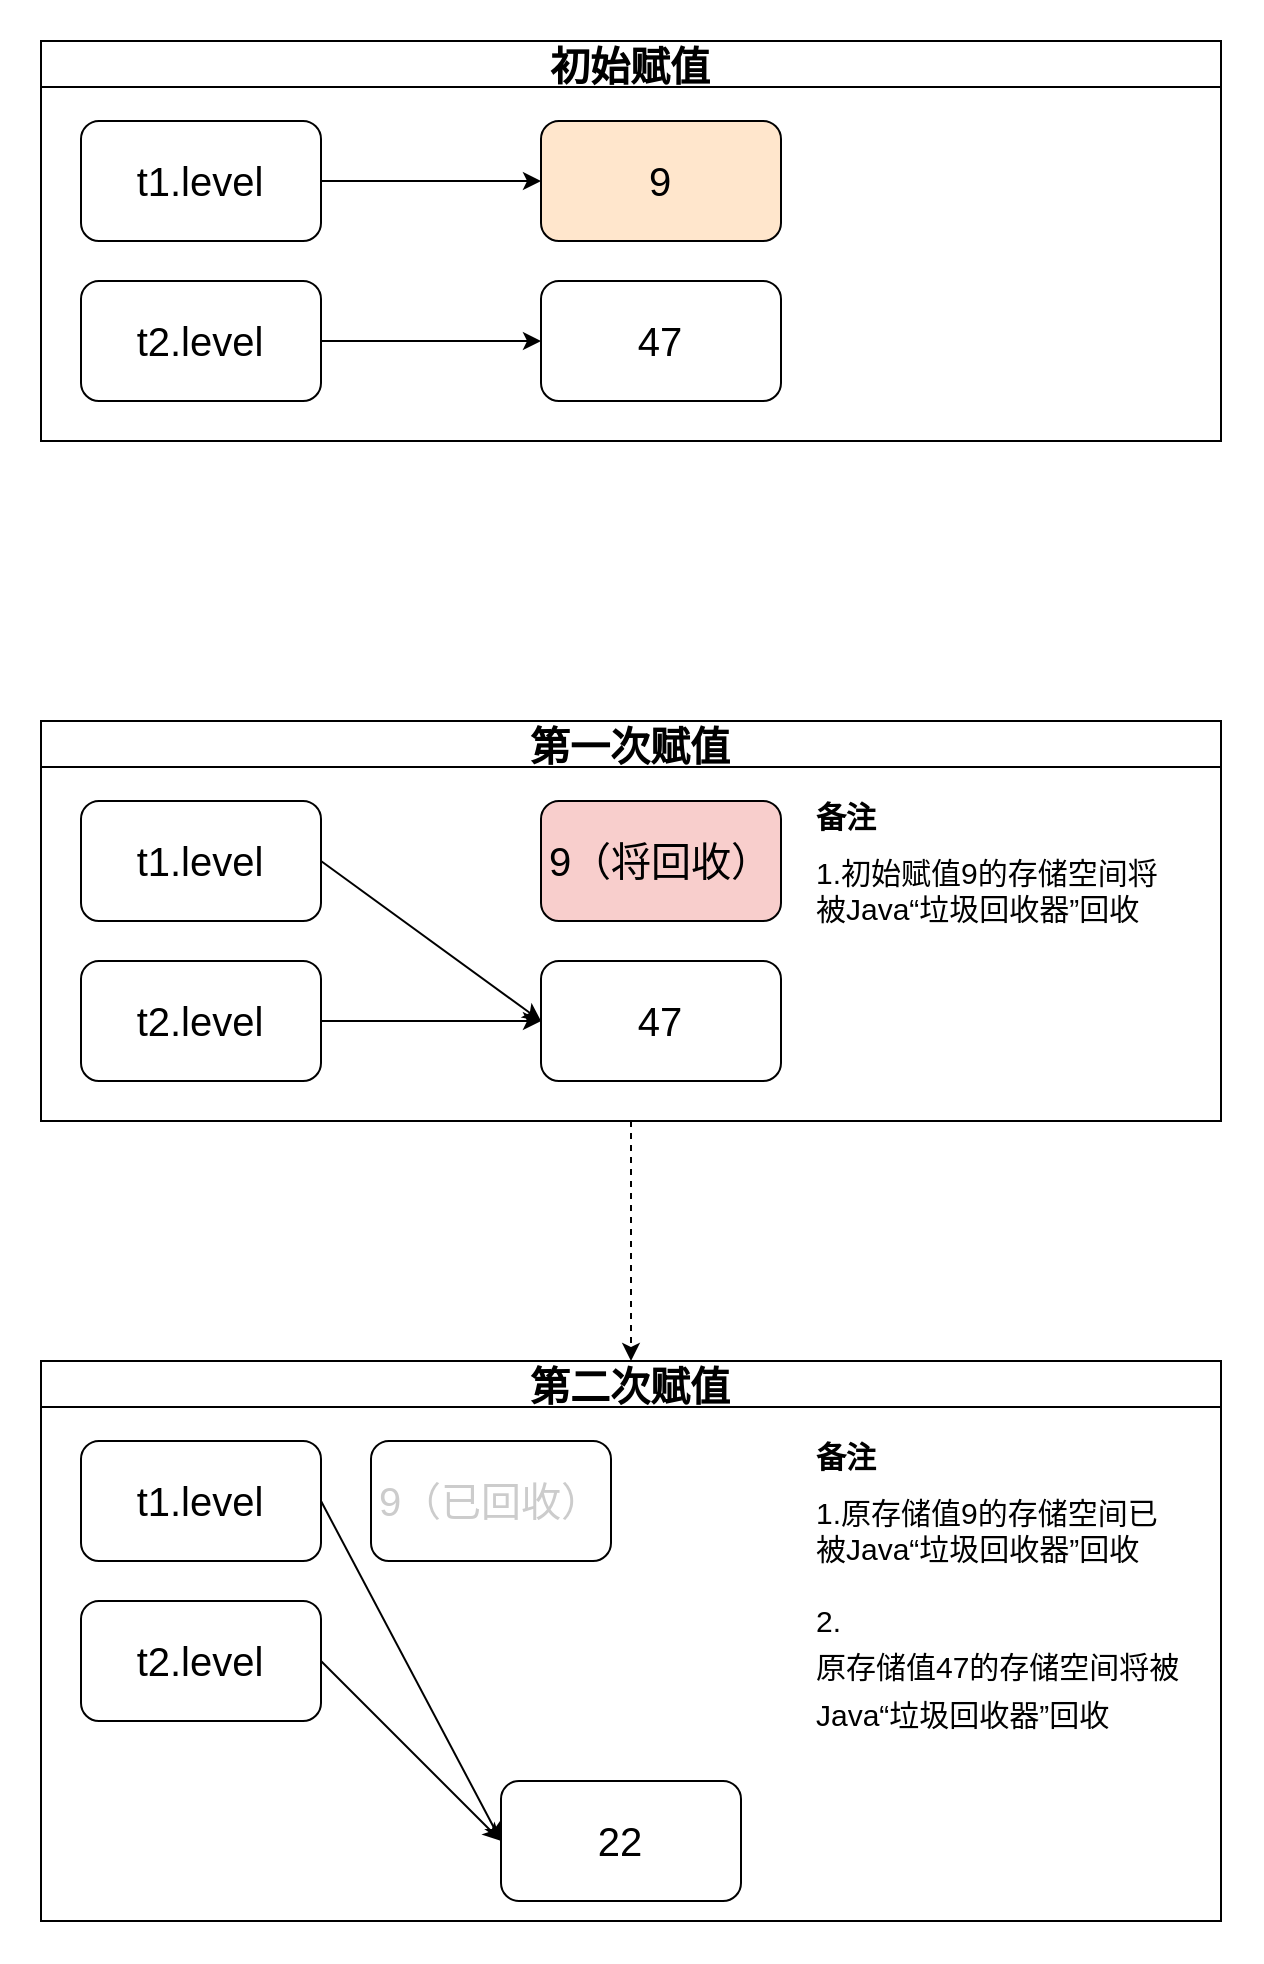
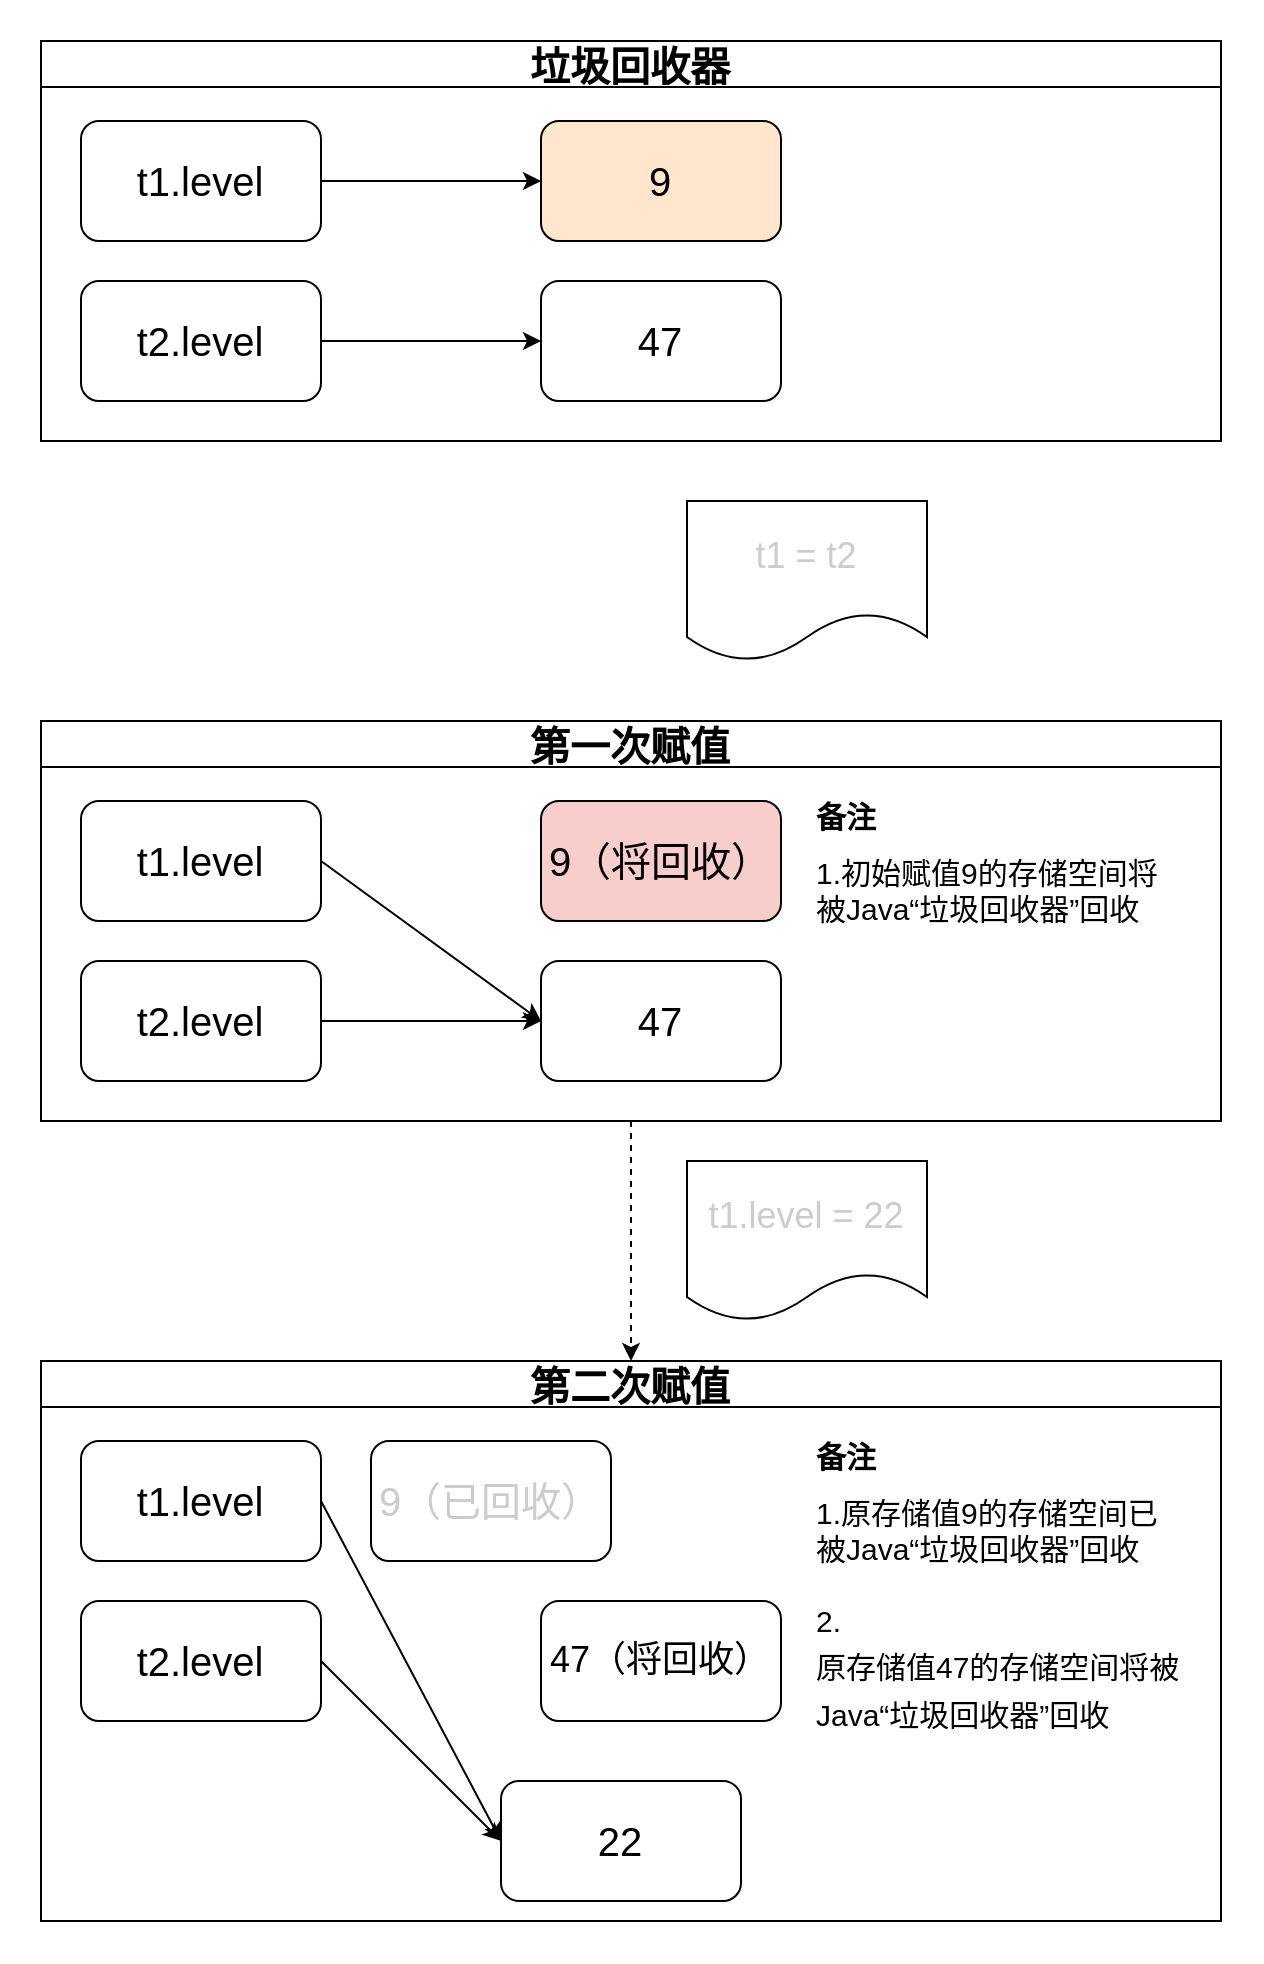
(630, 68) -> (630, 68)
none -> (807, 581)
none -> (807, 1241)
none -> (661, 1661)
